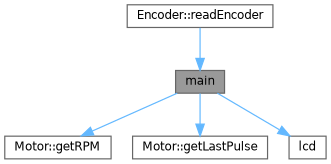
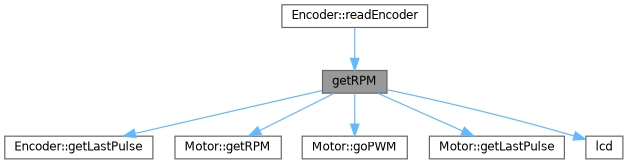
(200, 82) -> (355, 82)
none -> (79, 148)
none -> (355, 148)
